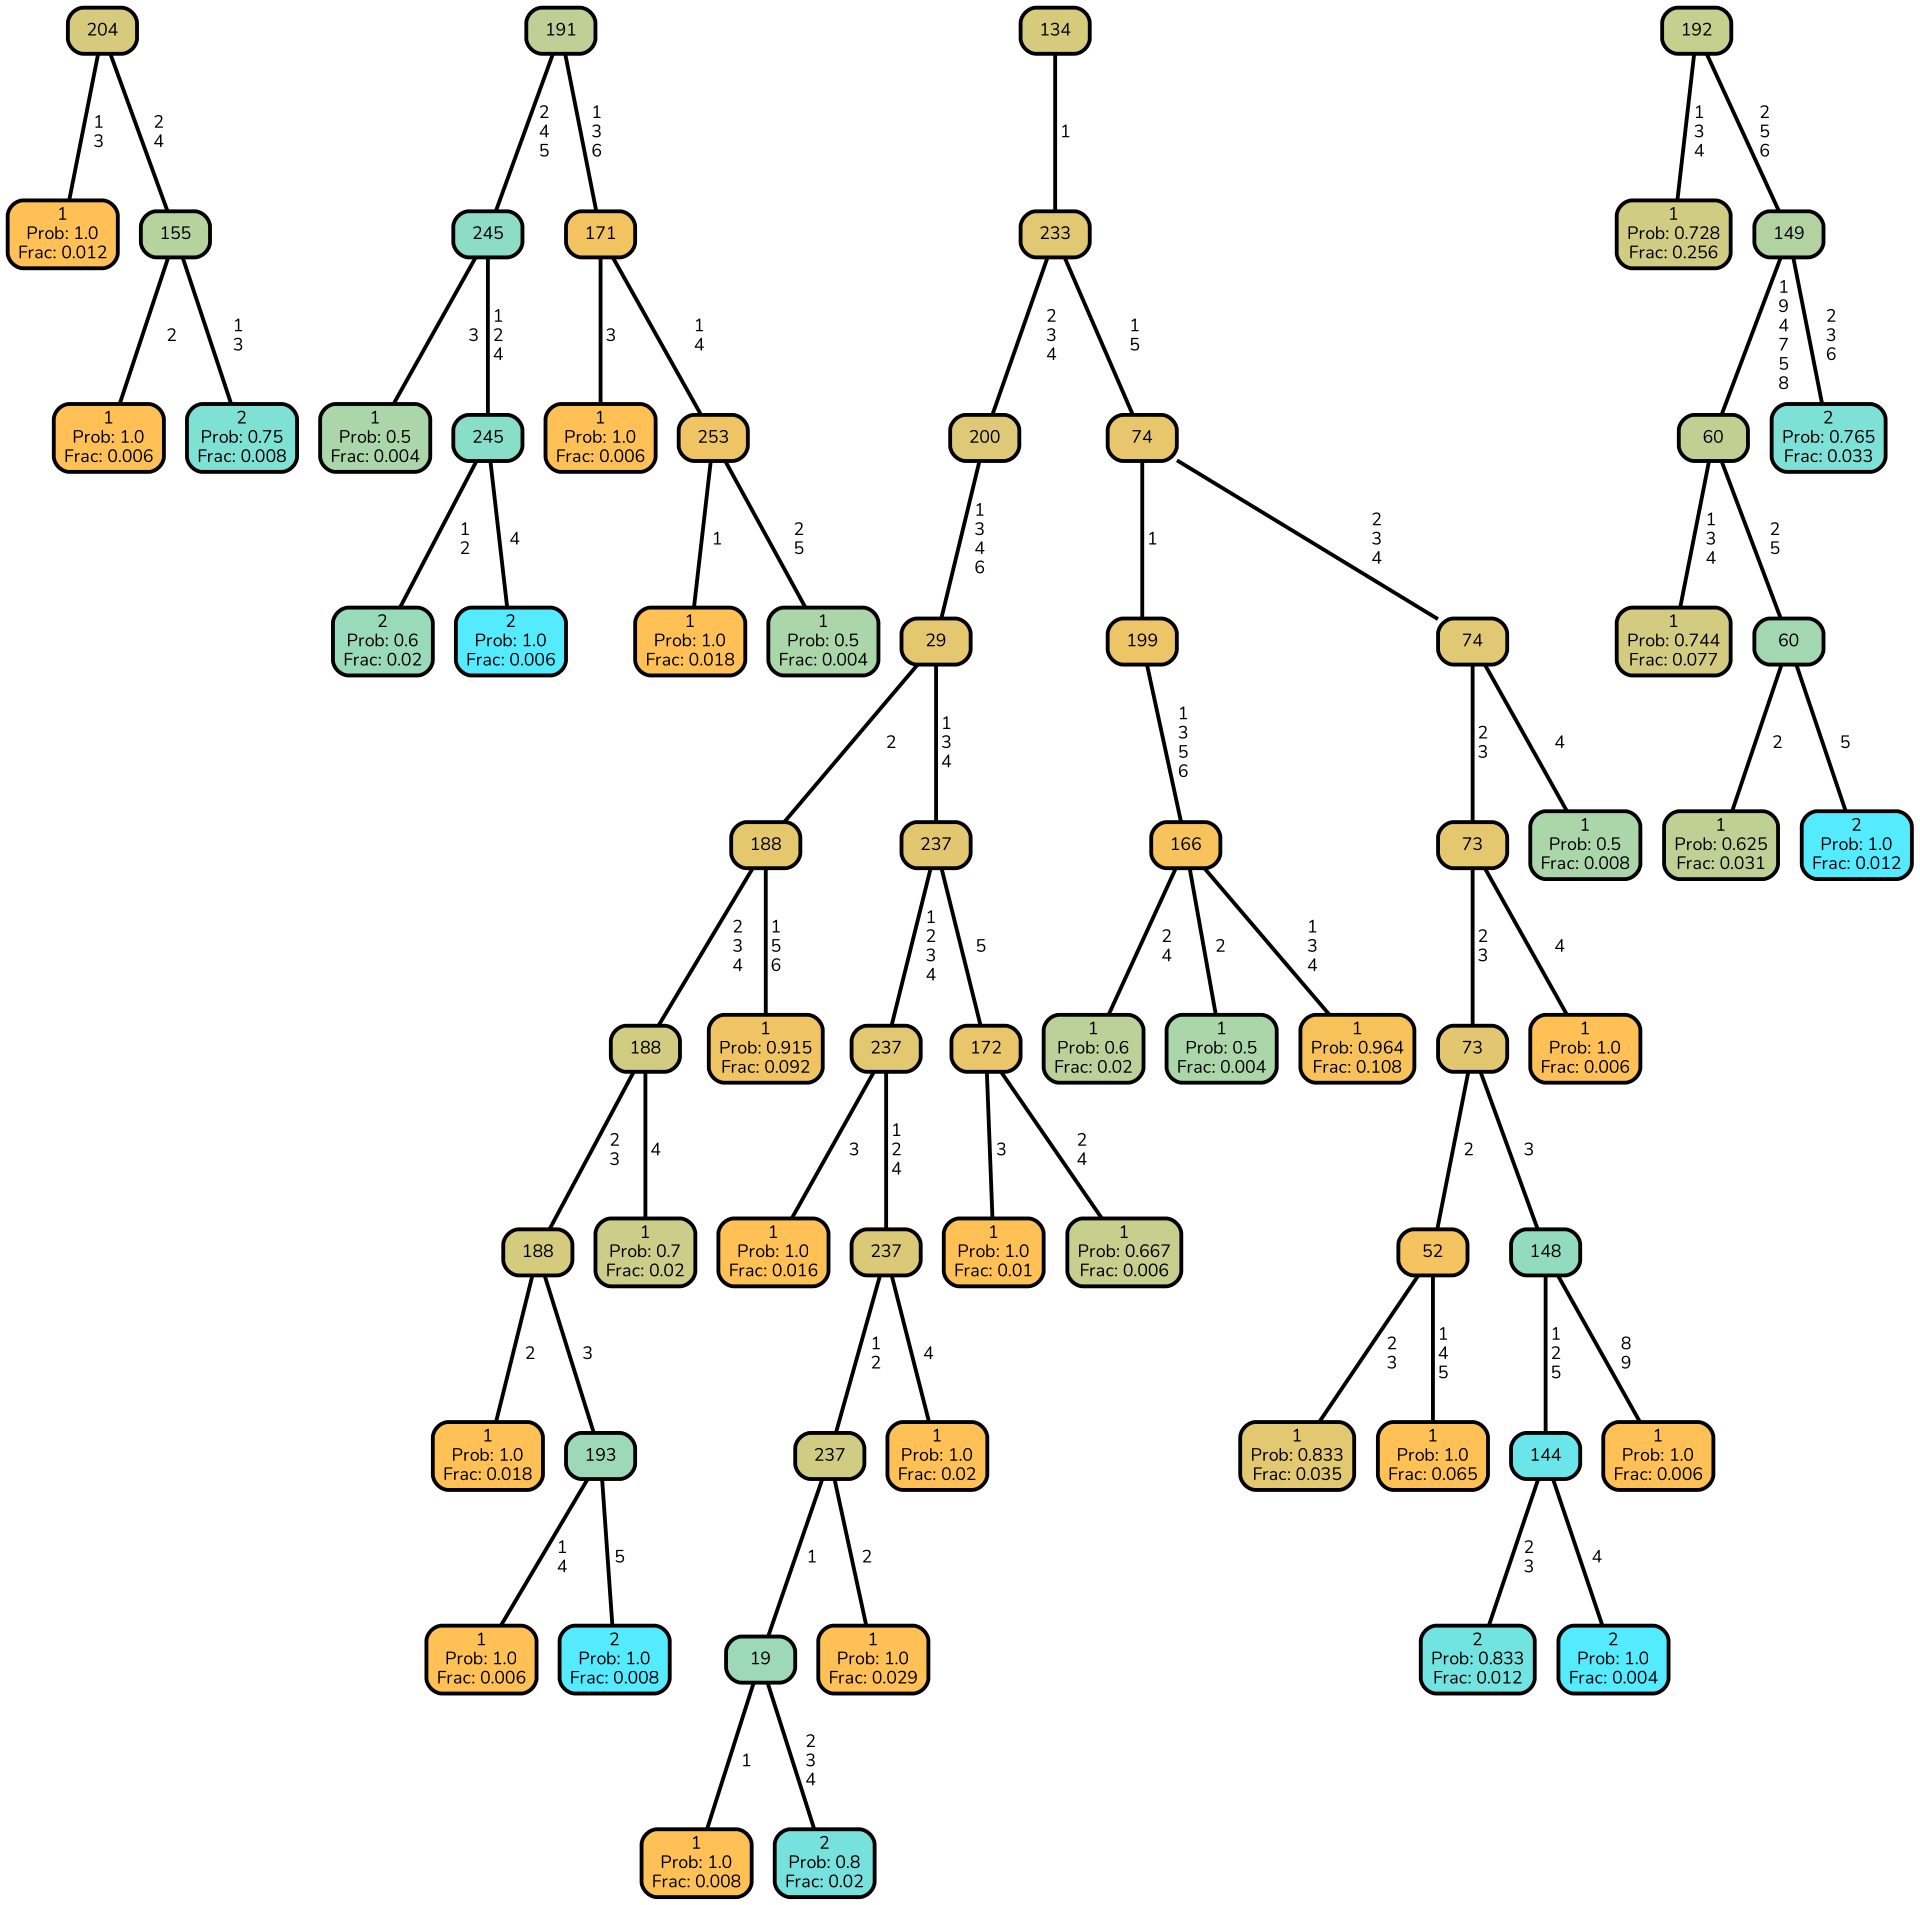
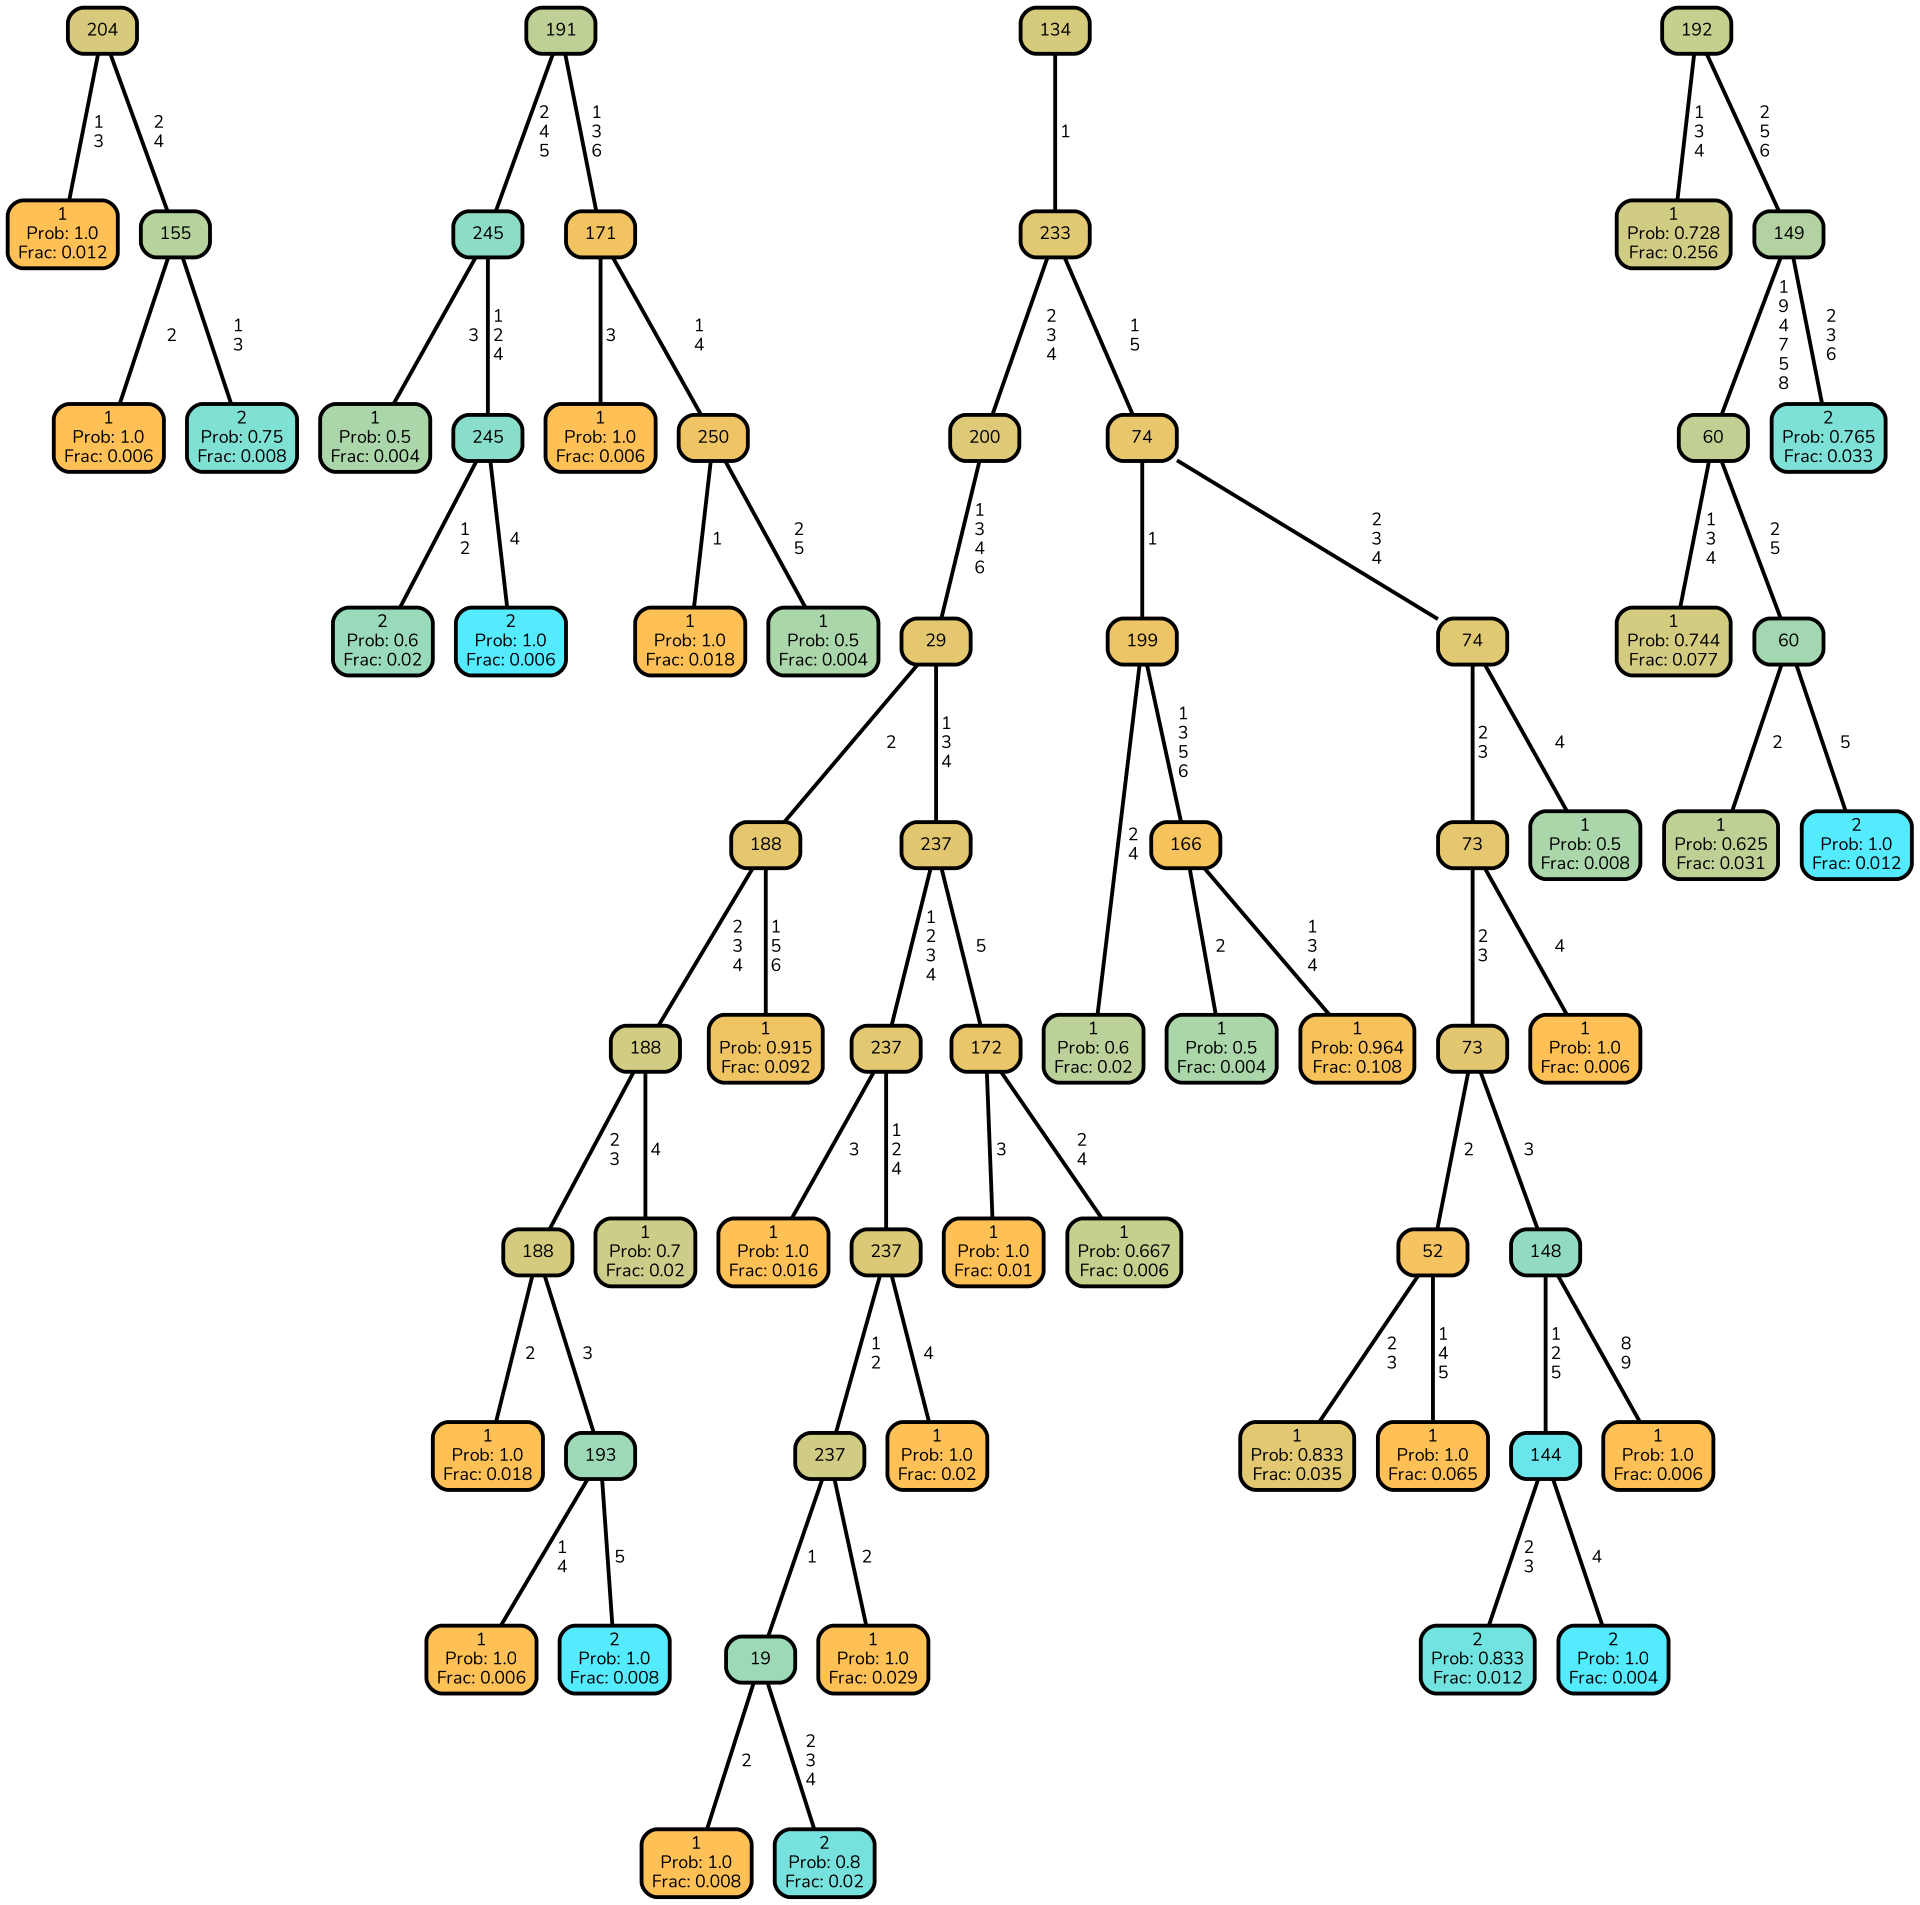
(713, 438) -> (713, 438)
(1142, 942) -> (1119, 840)
(745, 1761) -> (745, 1761)
